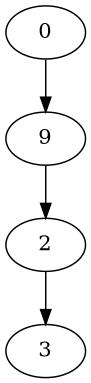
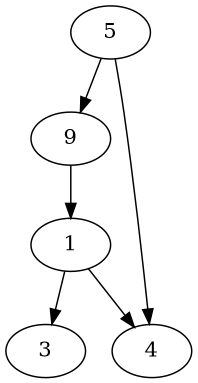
(46, 32) -> (111, 32)
(46, 245) -> (71, 245)
none -> (152, 351)
